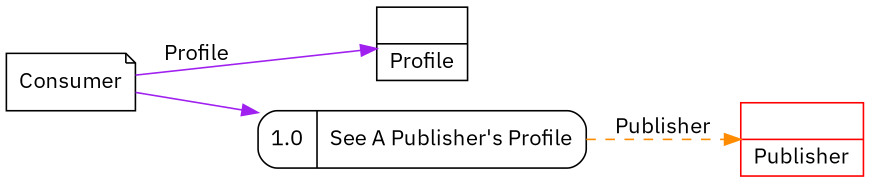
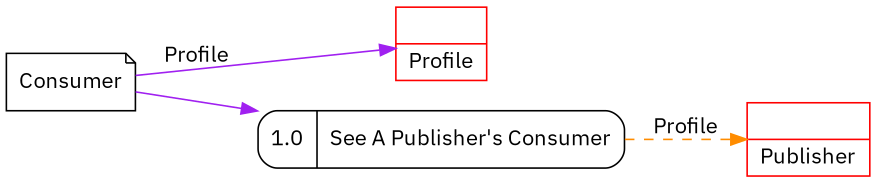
(422, 44) -> (441, 44)
(664, 127) -> (686, 127)
(452, 139) -> (471, 139)
